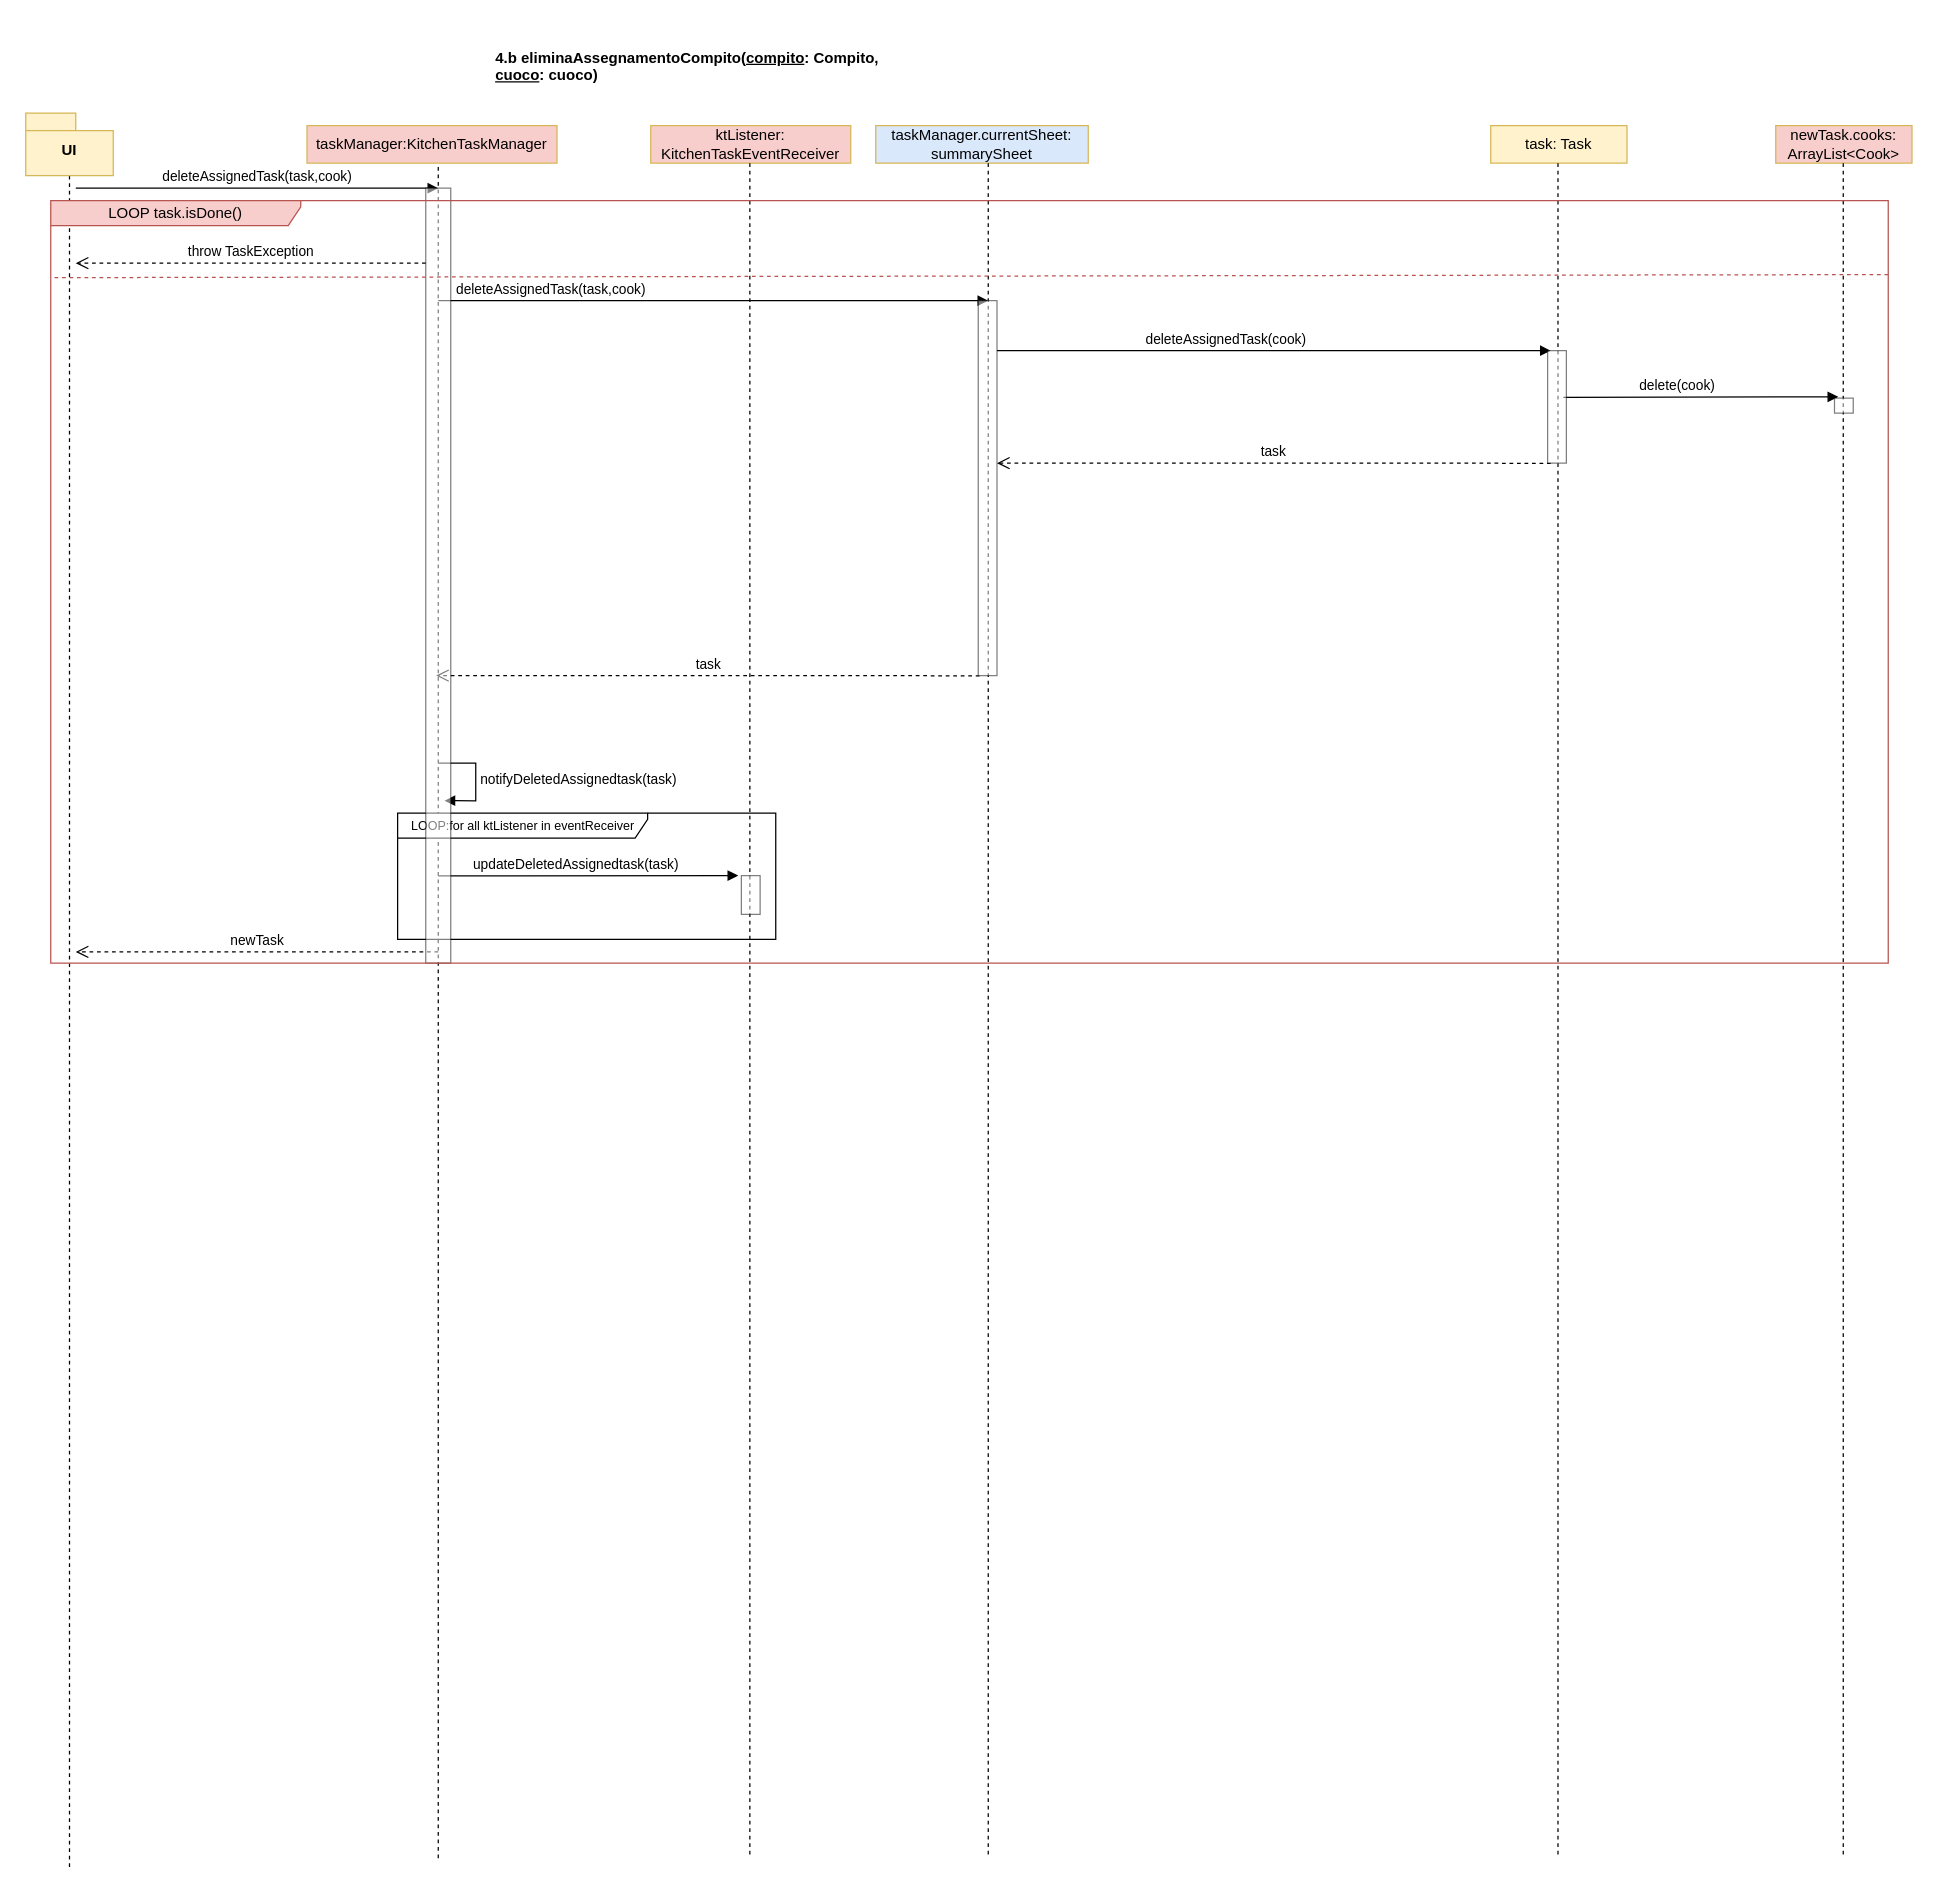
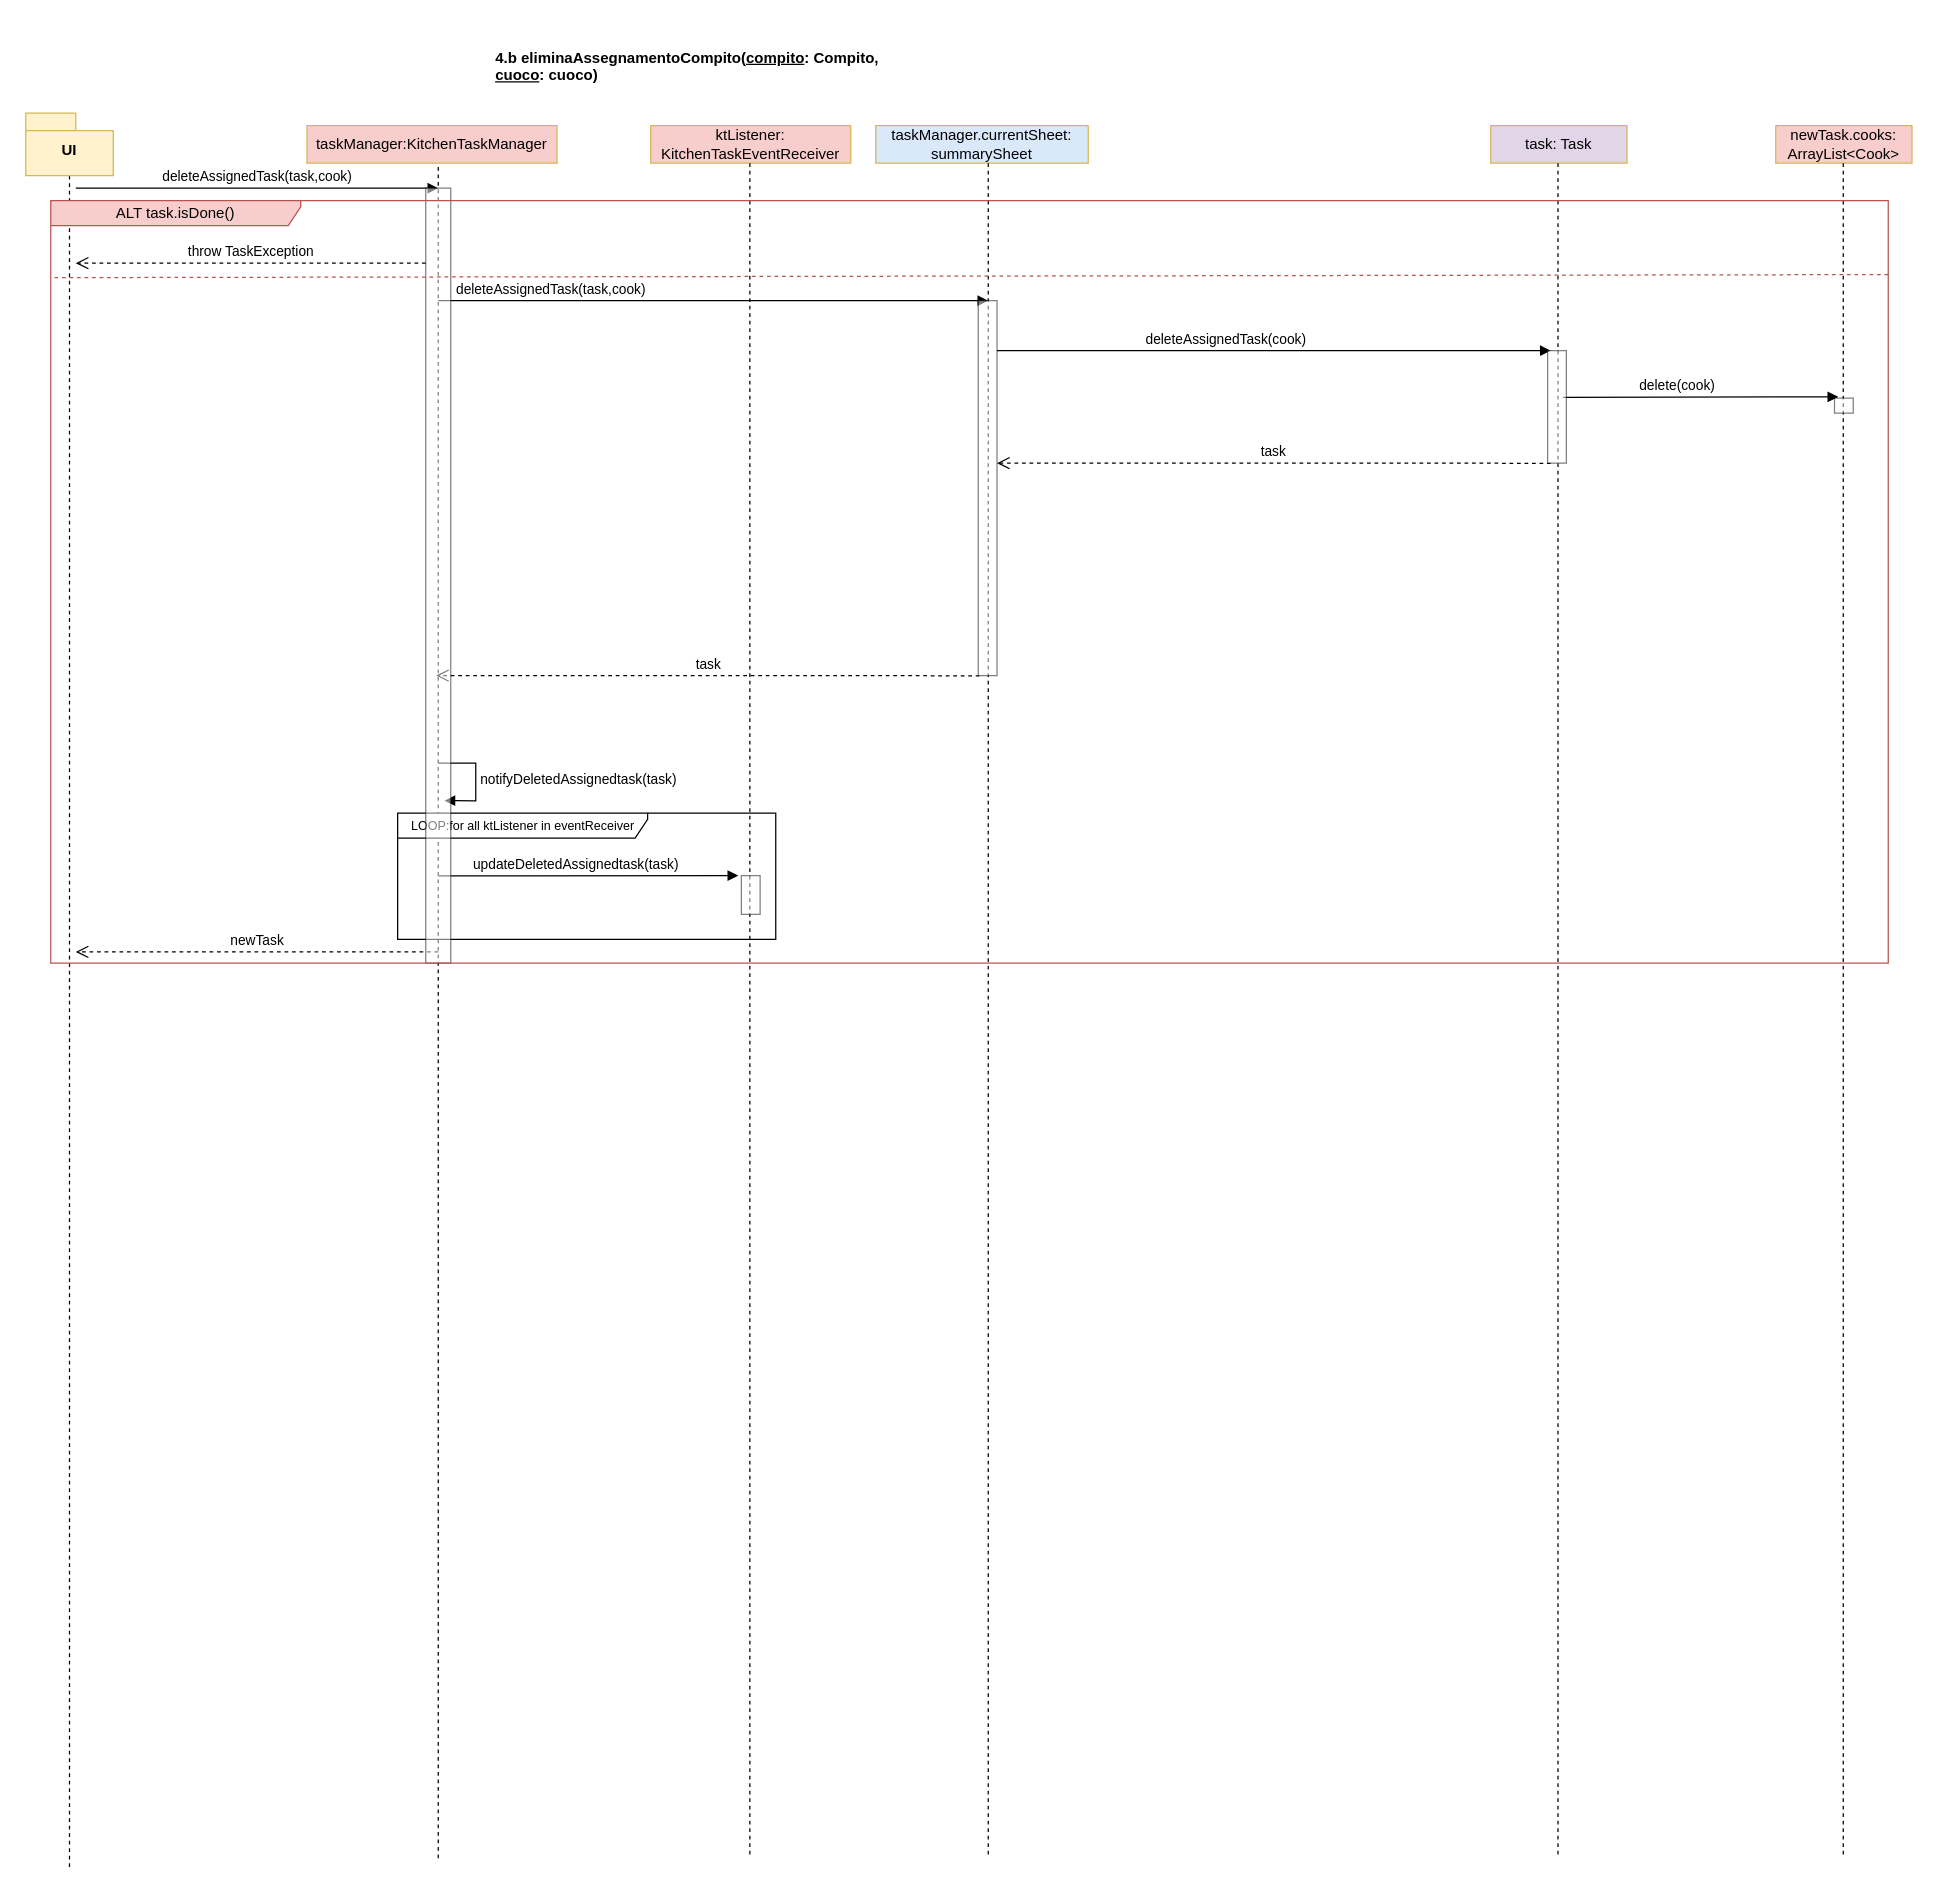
(1559, 144) -> (1559, 144)
(176, 213) -> (176, 213)
